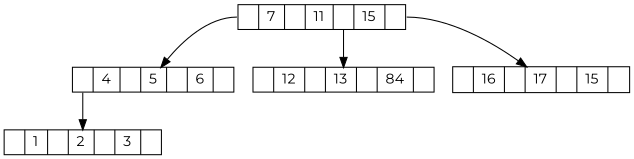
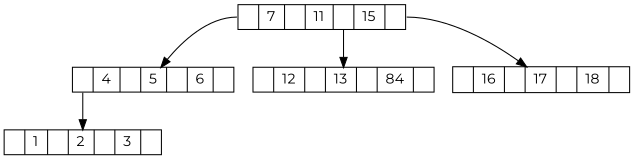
(592, 79) -> (593, 79)
